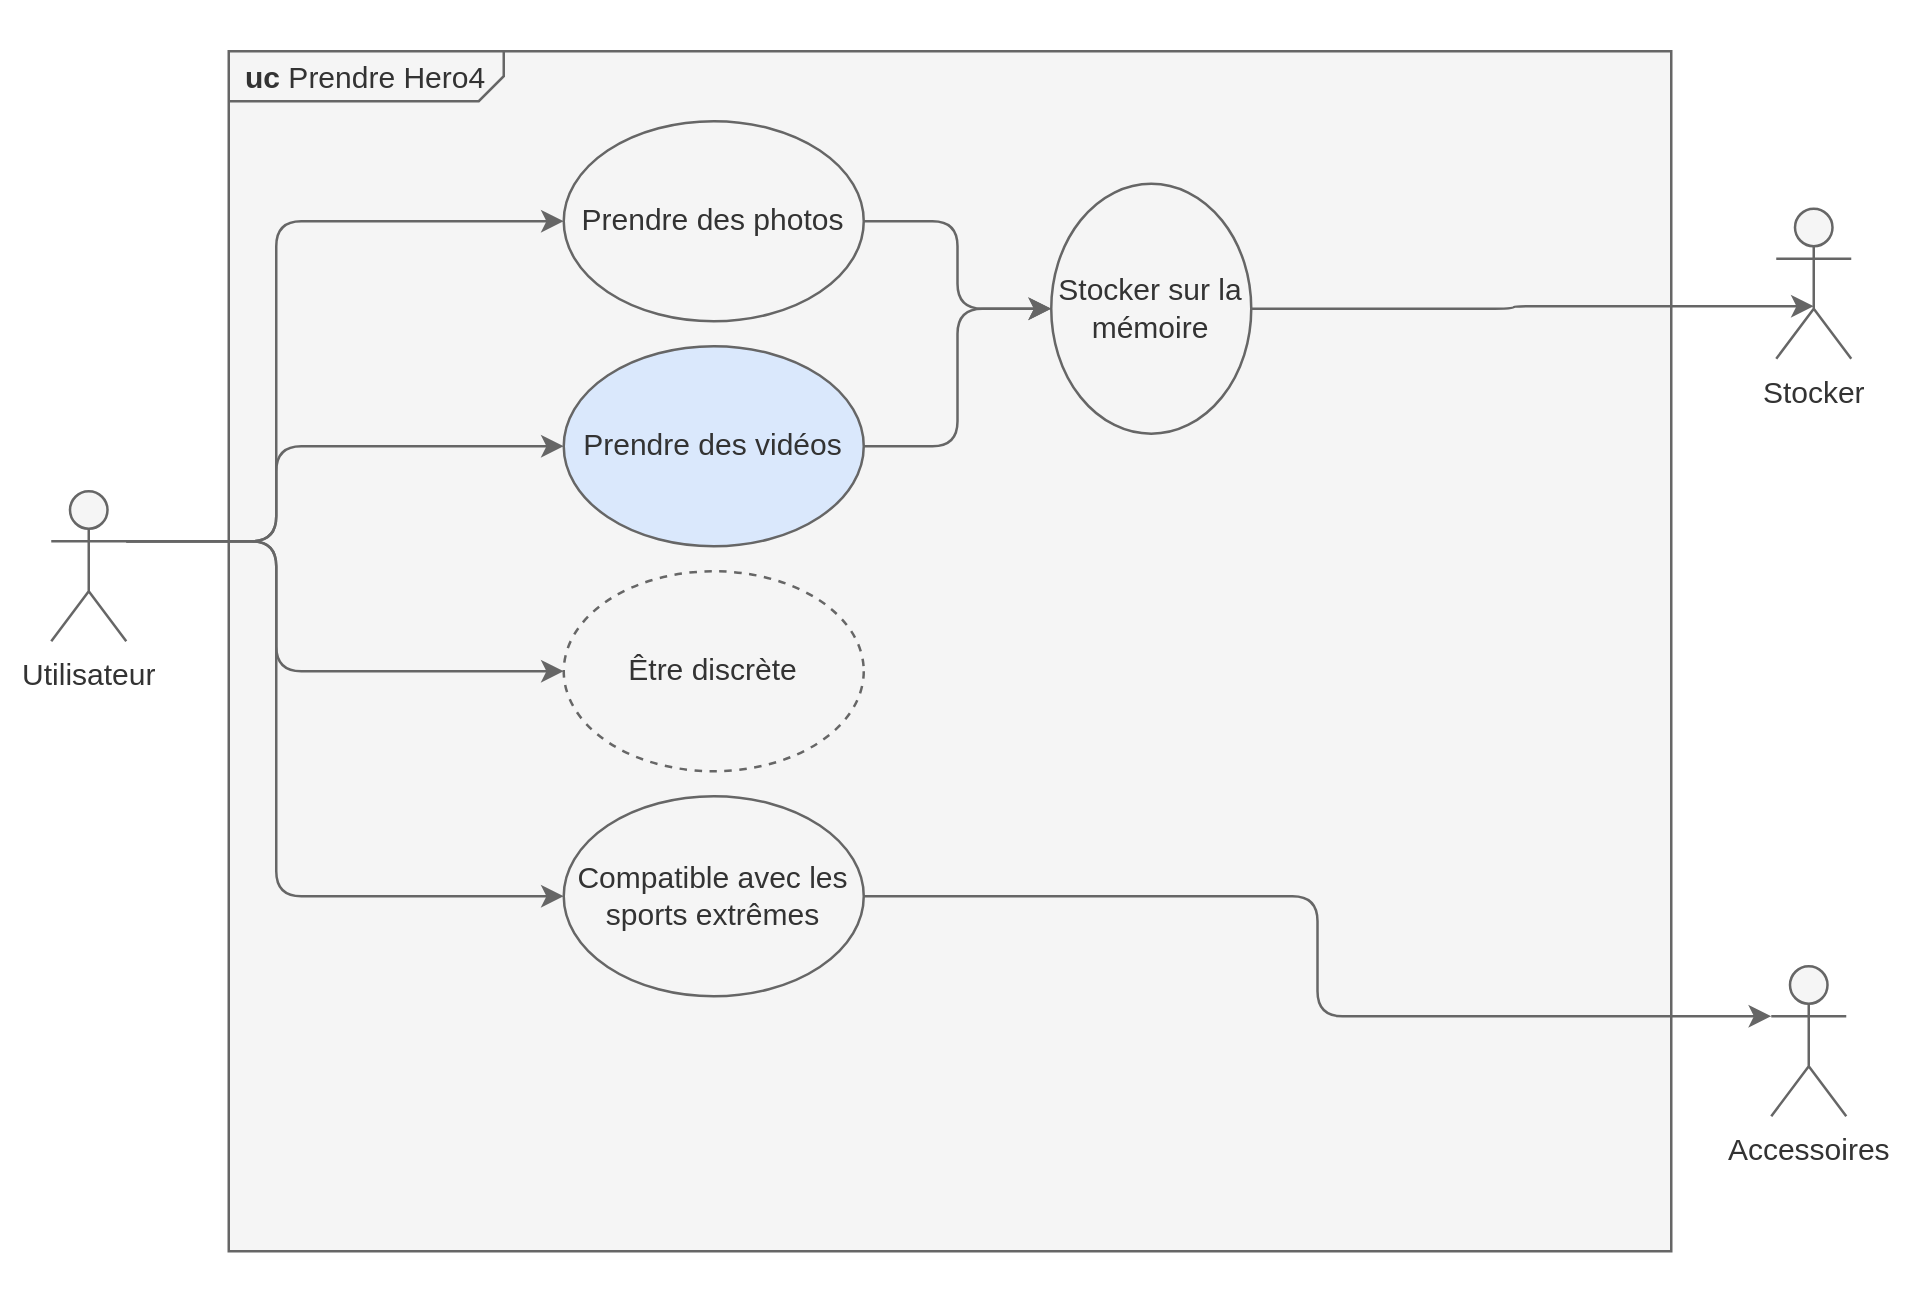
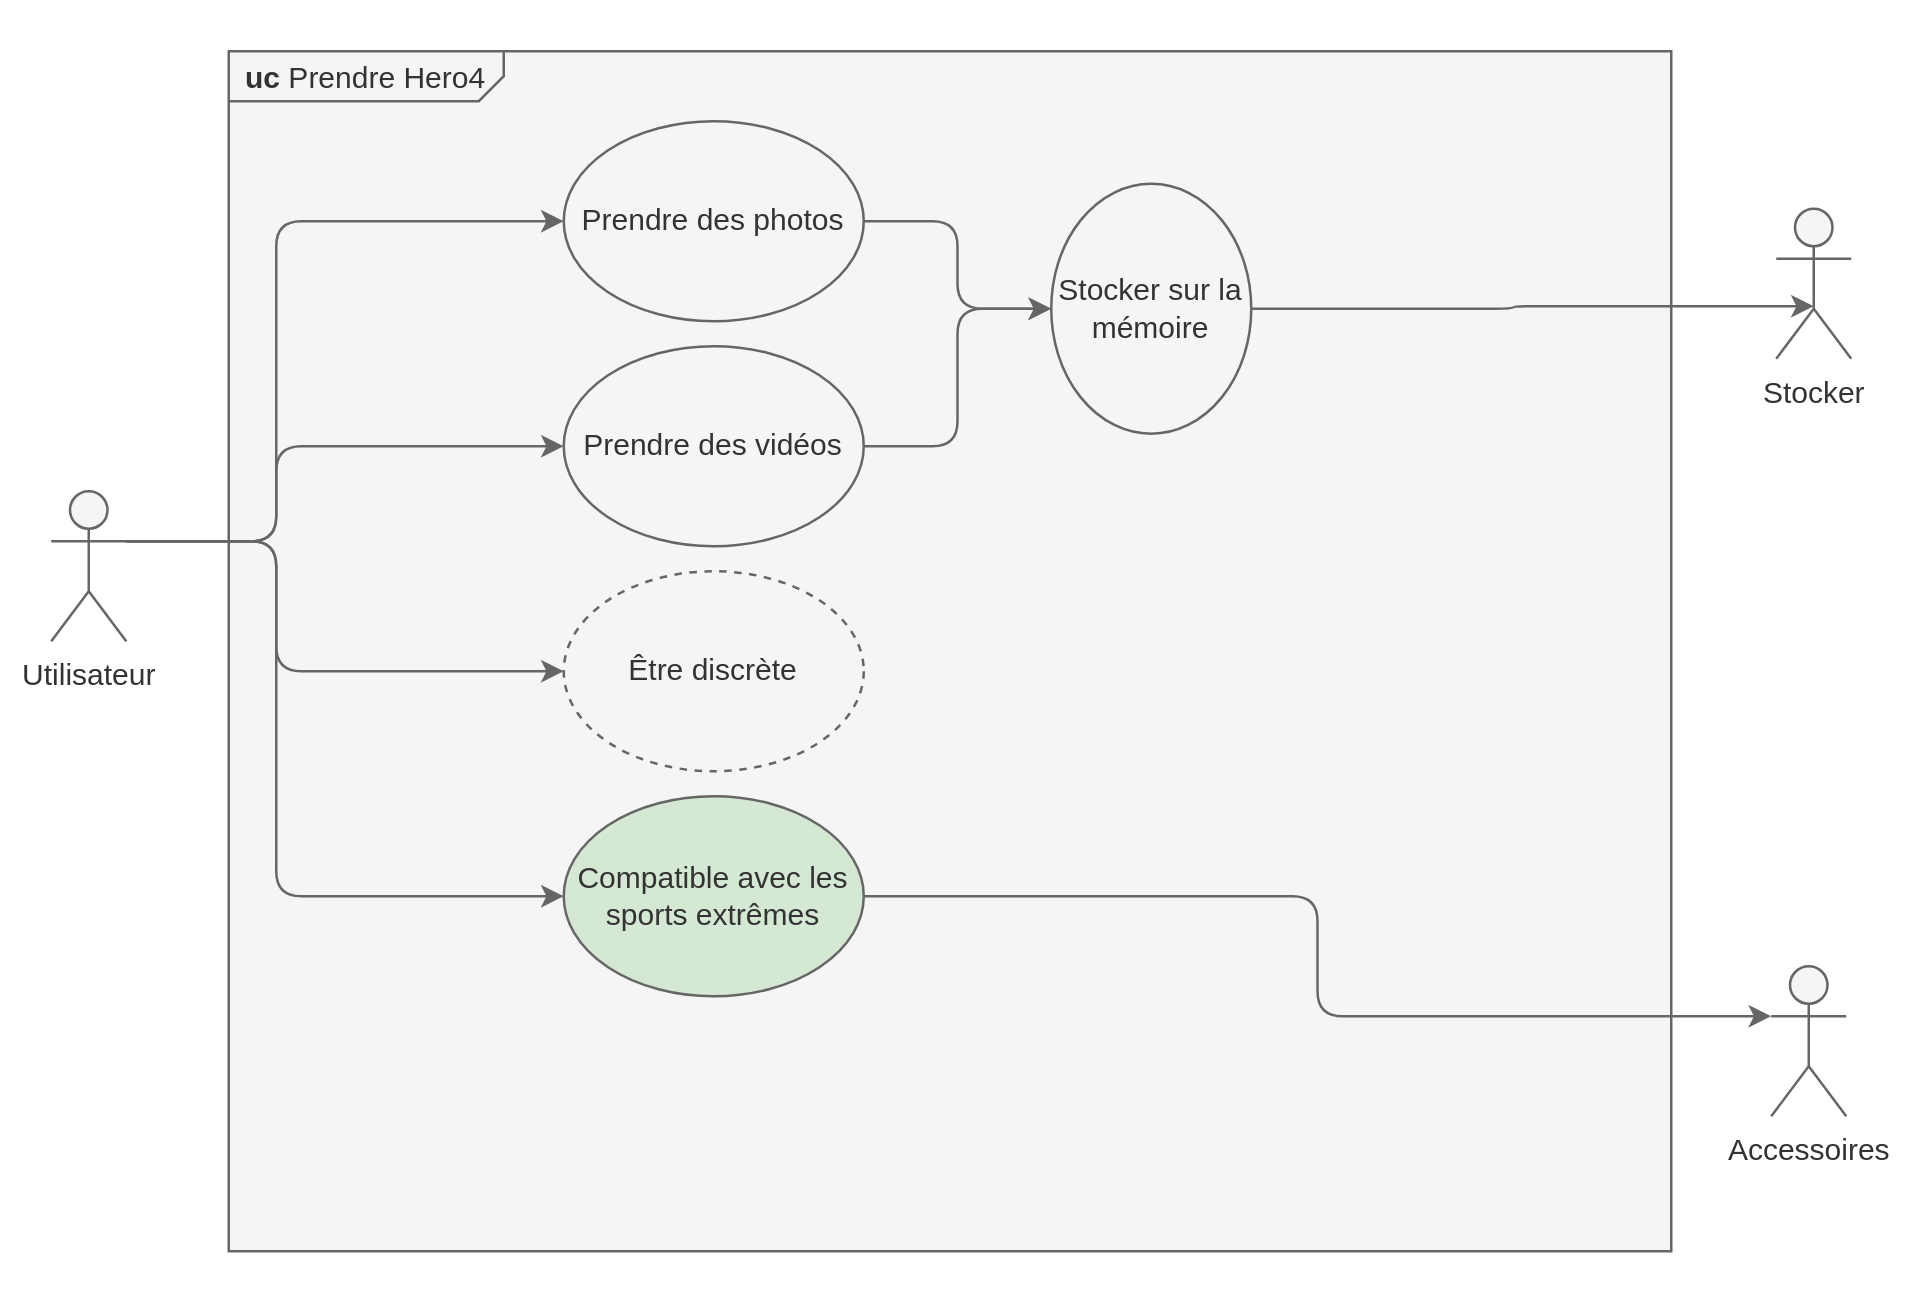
(714, 446) -> (714, 446)
(714, 896) -> (714, 896)
